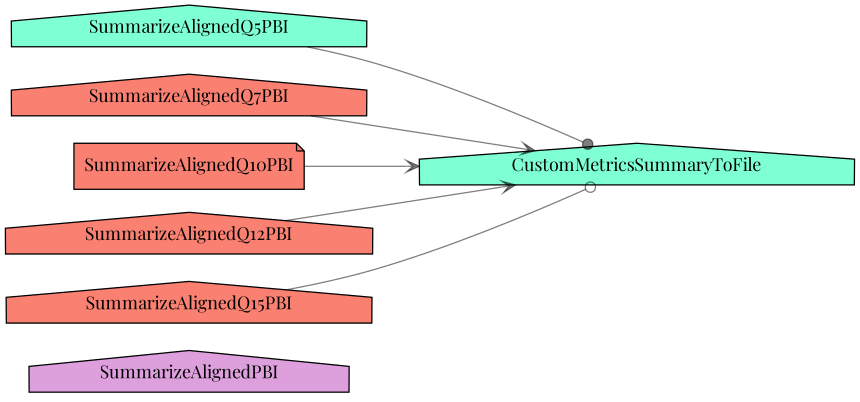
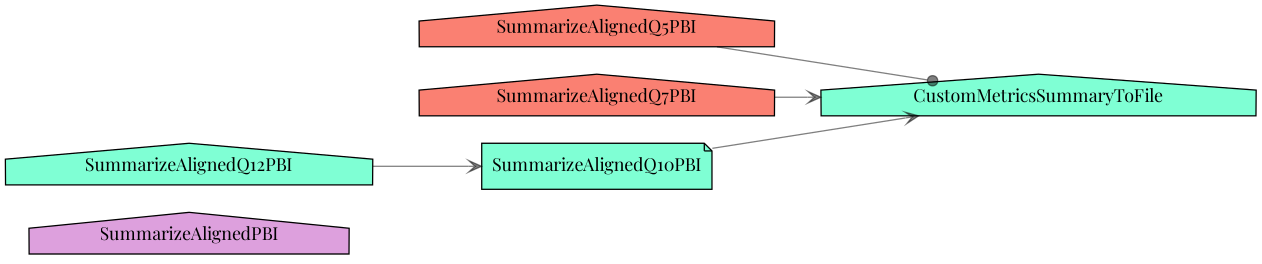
(189, 28) -> (597, 28)
(189, 166) -> (597, 166)
(394, 204) -> (421, 166)
(189, 235) -> (189, 166)
(189, 304) -> none
